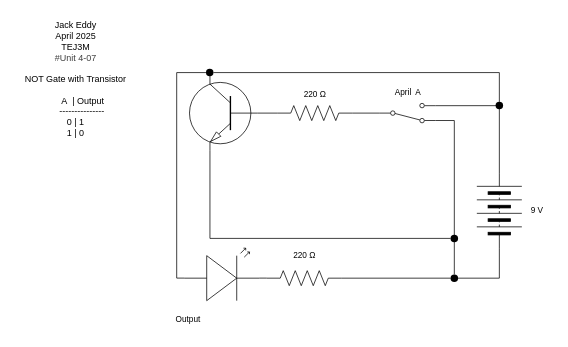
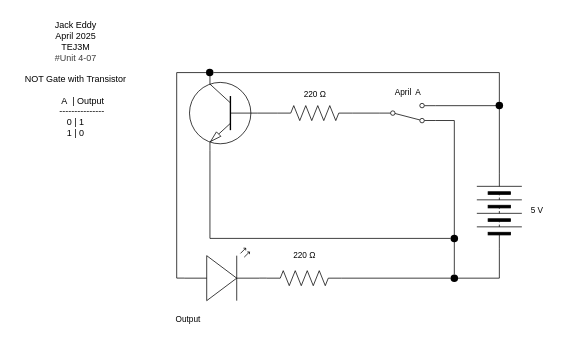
(537, 210) -> (537, 210)
